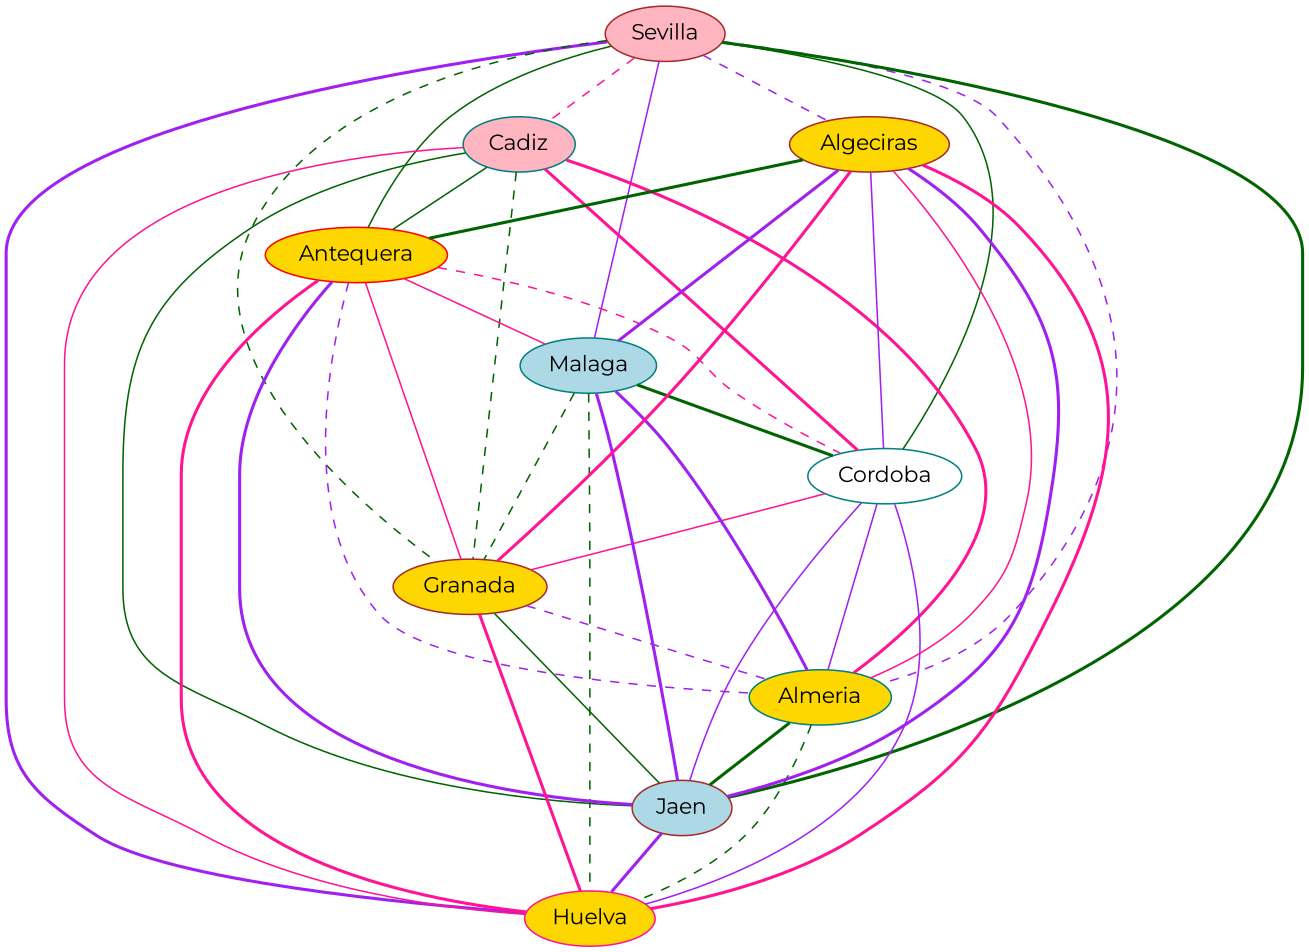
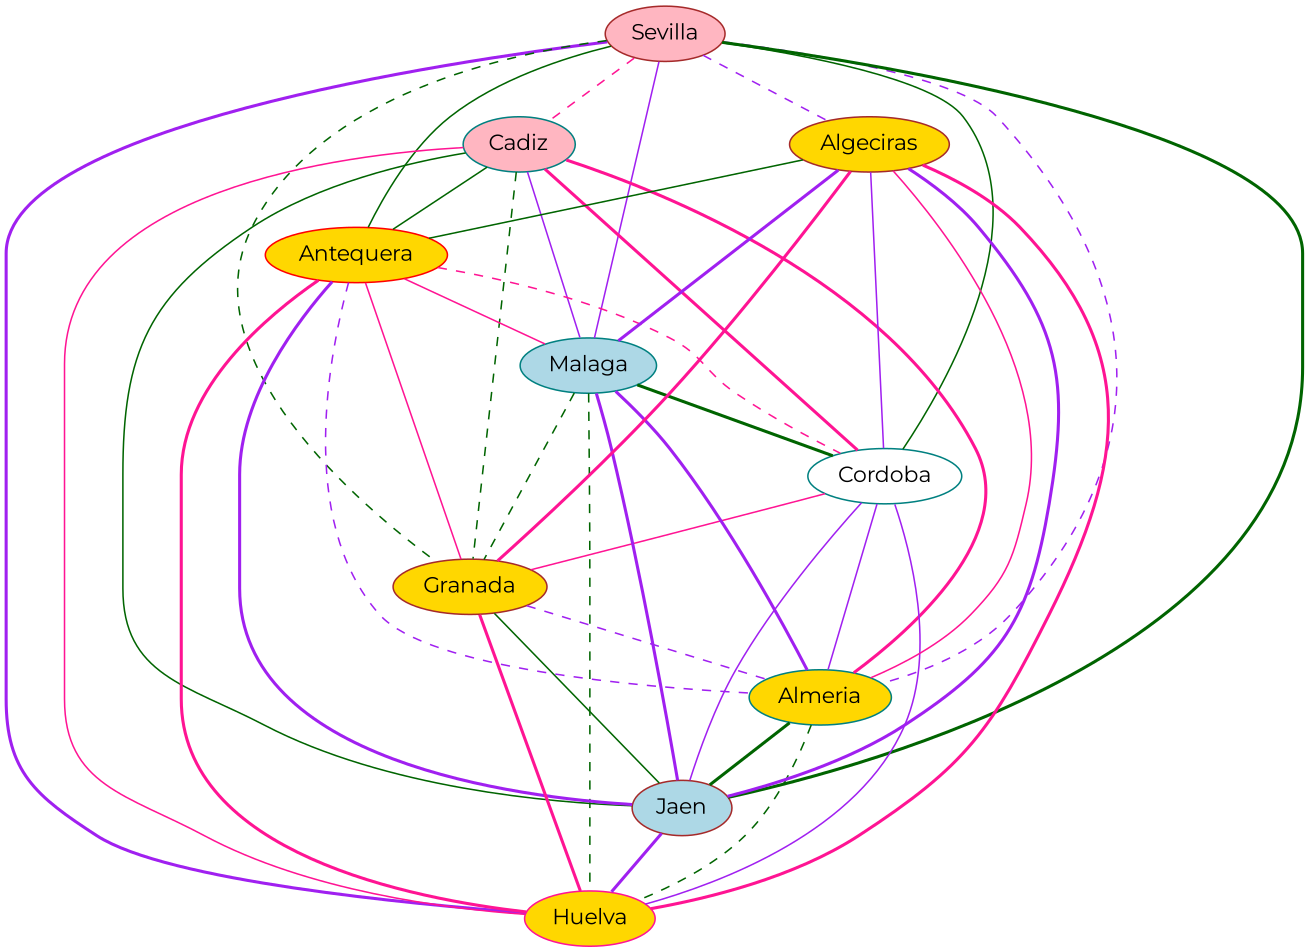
(616, 199) -> (616, 199)
none -> (554, 255)
